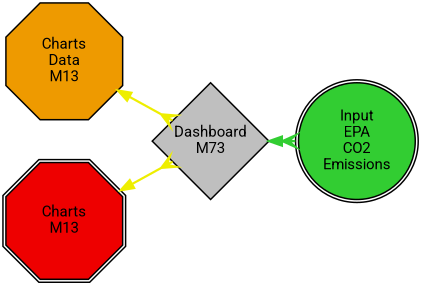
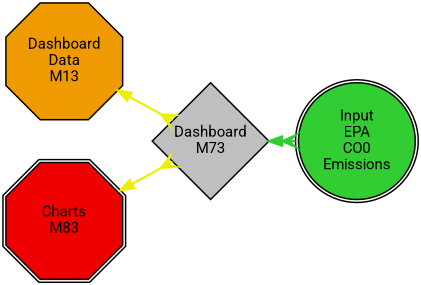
(64, 61) -> (64, 61)
(357, 141) -> (357, 141)
(64, 221) -> (64, 221)
